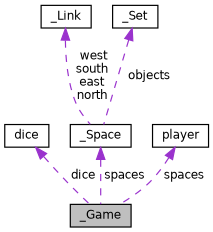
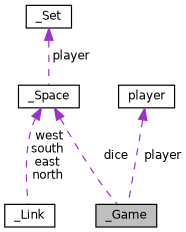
(148, 76) -> (69, 57)
(70, 85) -> (27, 161)
(27, 136) -> none
(123, 176) -> (114, 156)
(182, 176) -> (161, 156)
